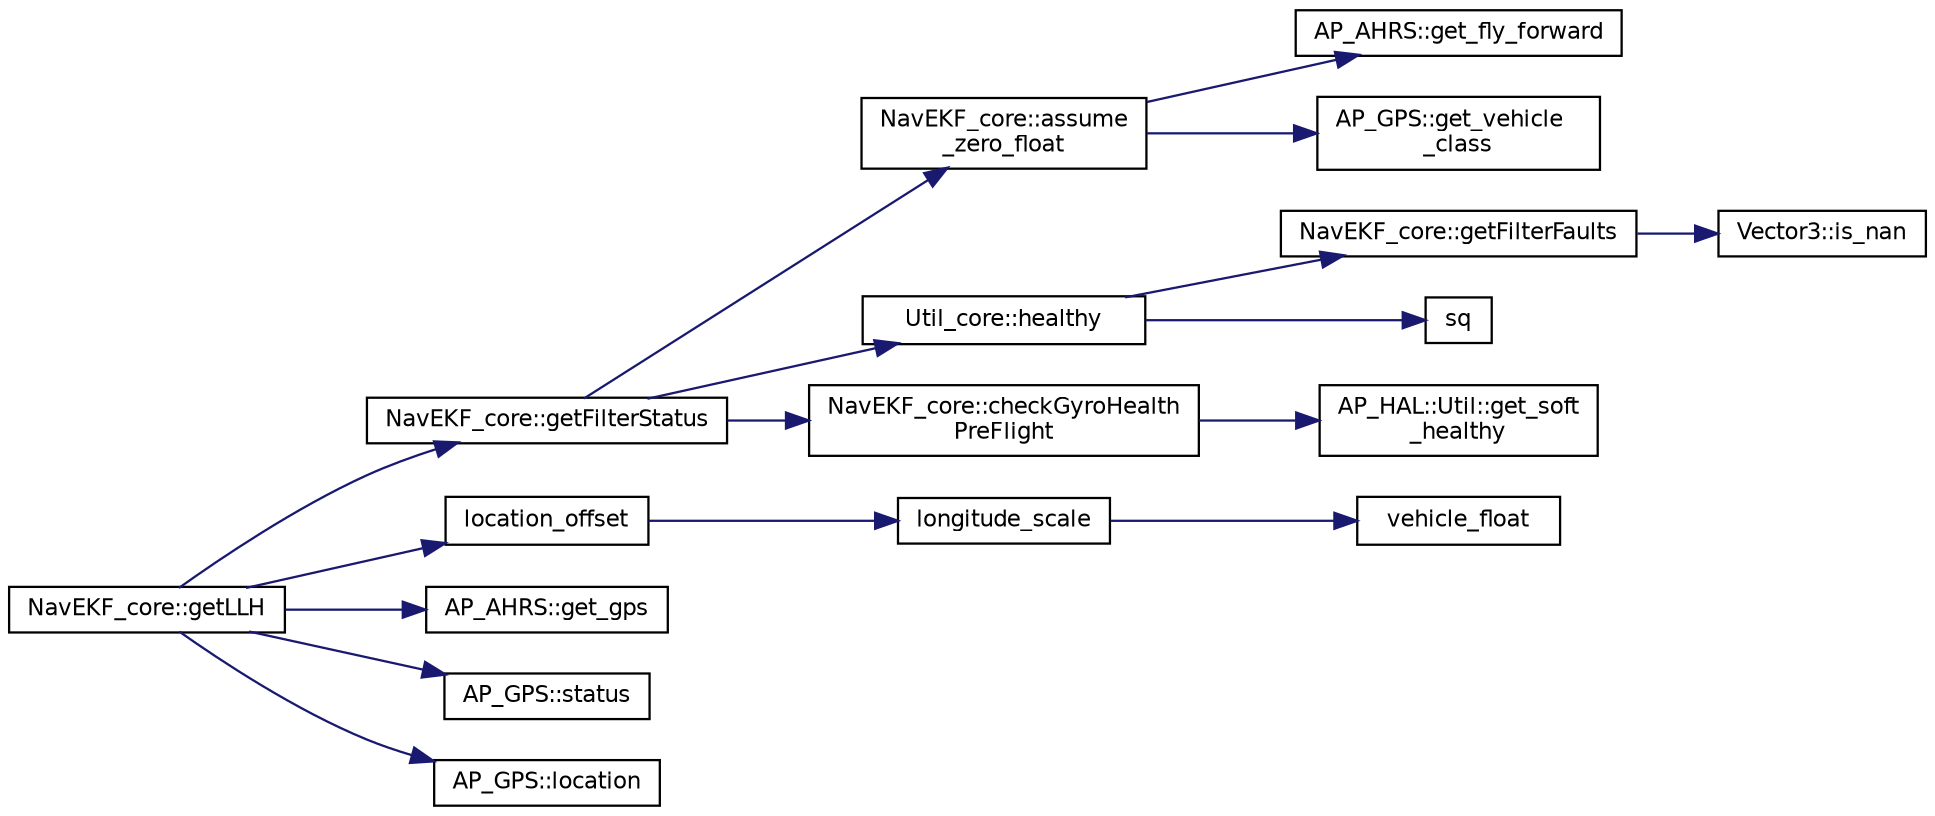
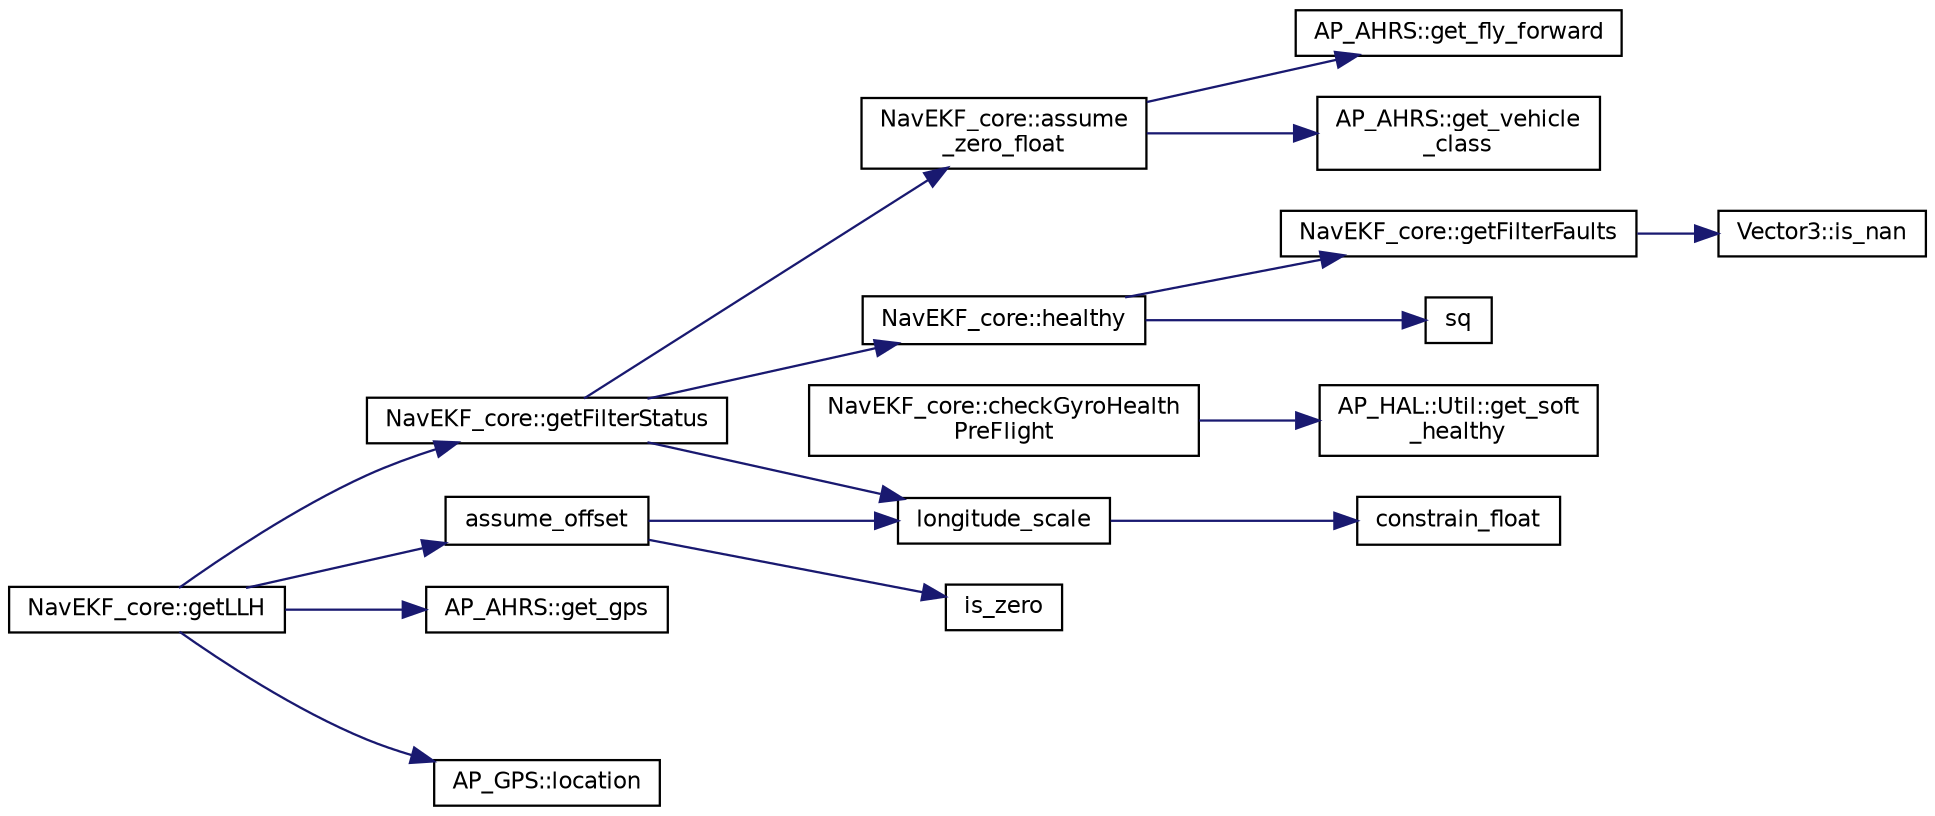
(1459, 133) -> (1459, 133)
(1004, 320) -> (1004, 320)
(757, 421) -> (764, 468)
(547, 521) -> (547, 521)
(1459, 521) -> (1459, 521)
none -> (1004, 607)
(547, 696) -> none
